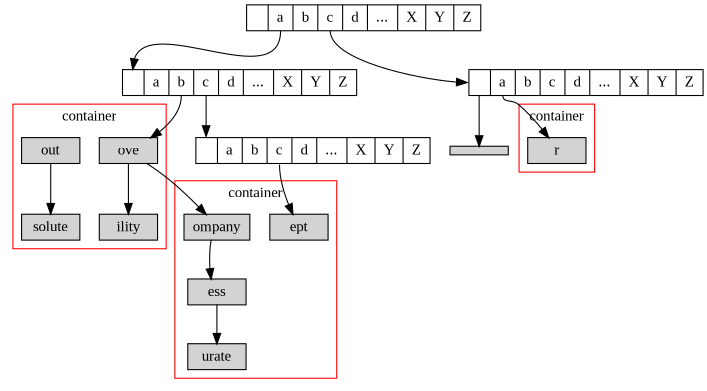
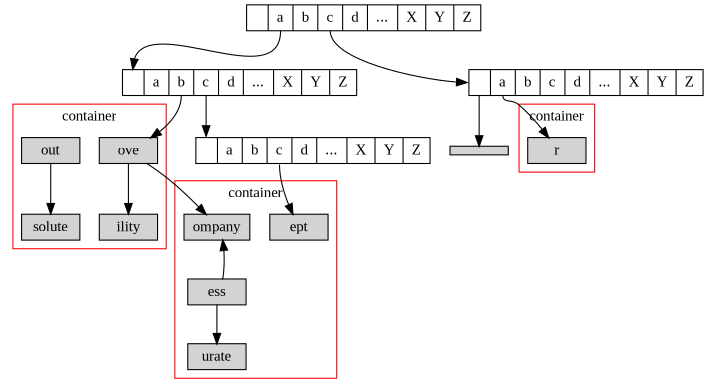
(210, 254) -> (224, 265)
